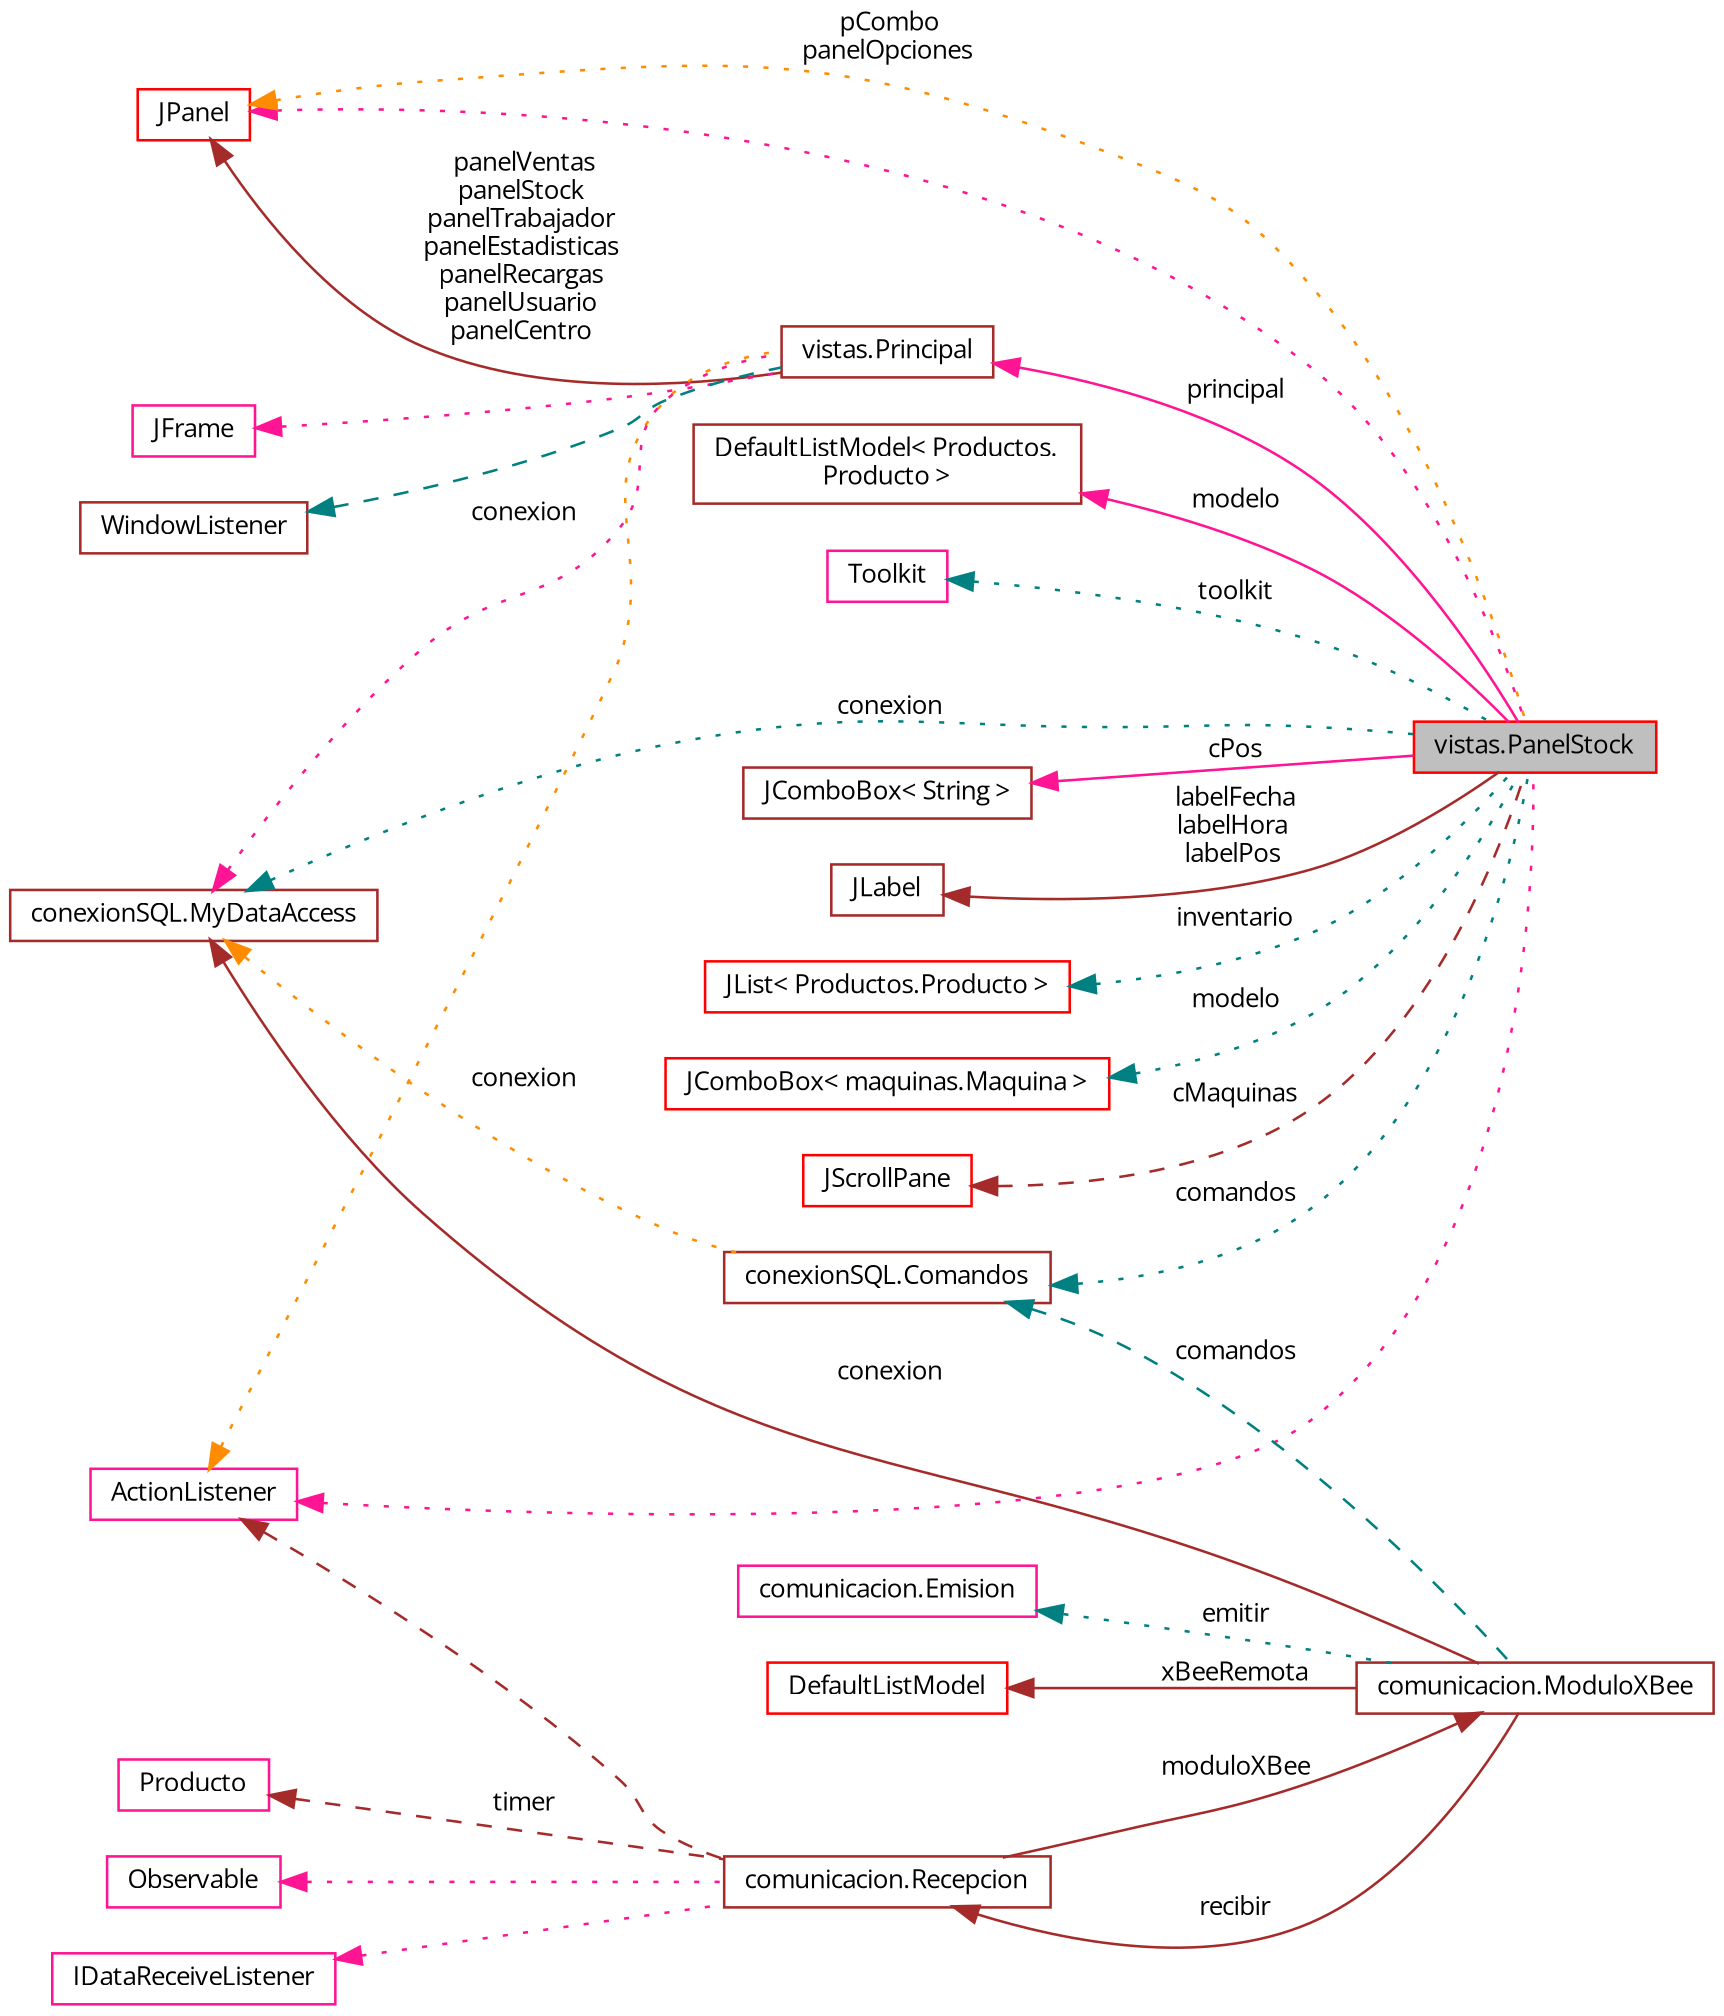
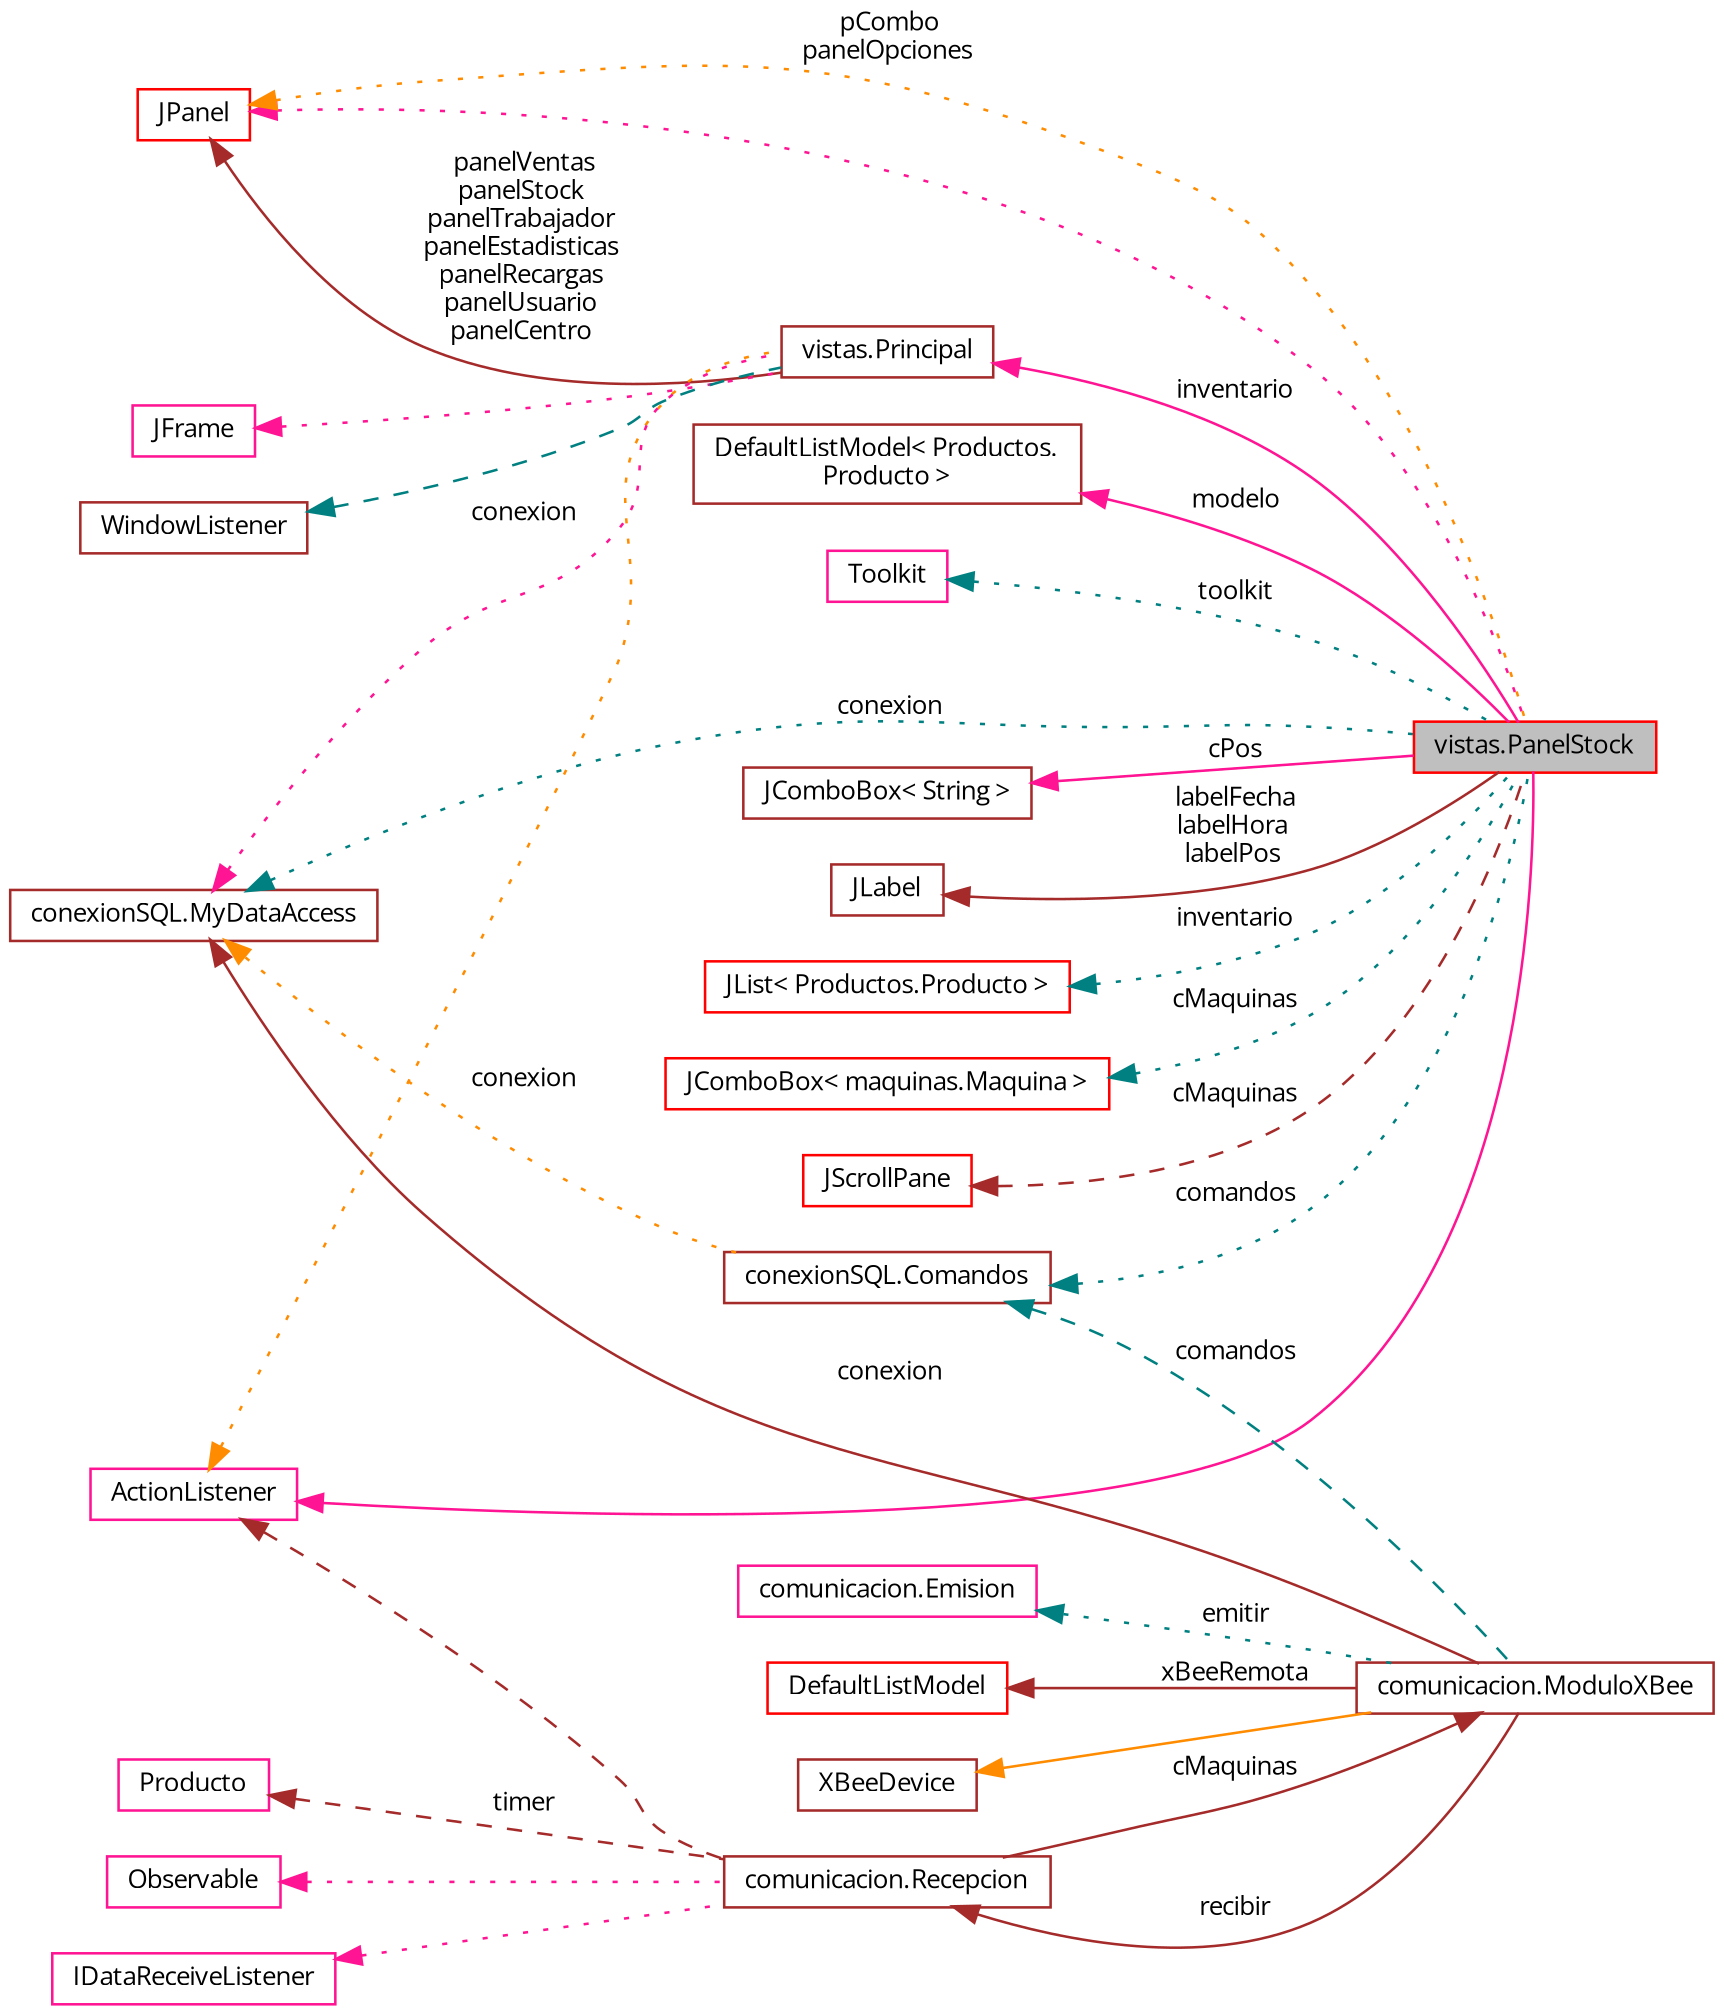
(1233, 391) -> (1233, 391)
(1233, 1001) -> (1233, 1001)
(1175, 1473) -> (1175, 1473)
(1233, 1768) -> (1233, 1768)
none -> (887, 1785)
